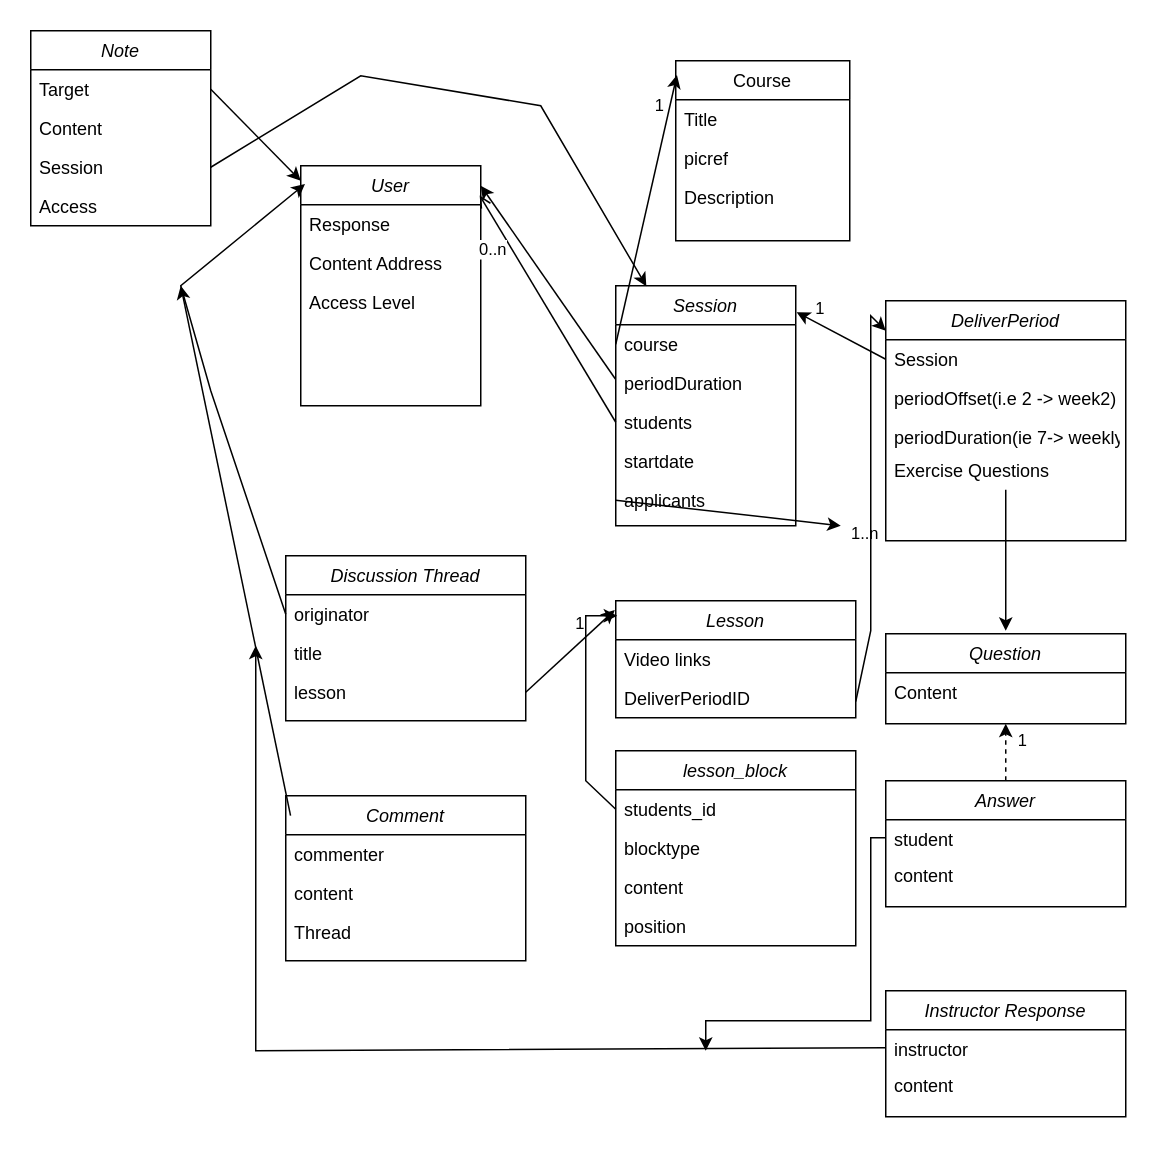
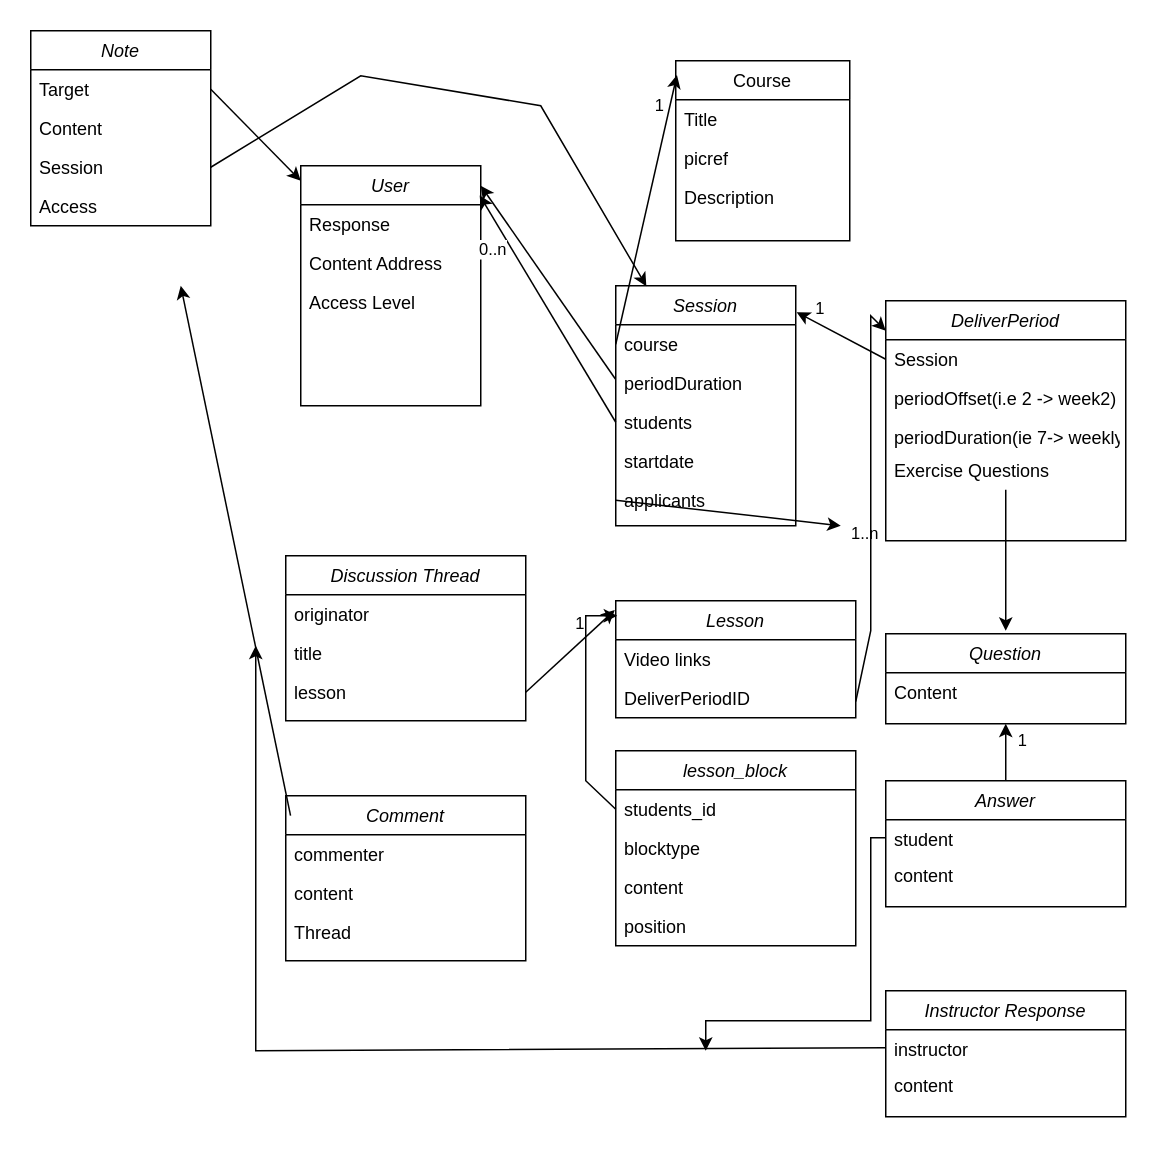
(484, 203) -> (485, 205)
(231, 452) -> none
(1006, 756) -> (1006, 756)
